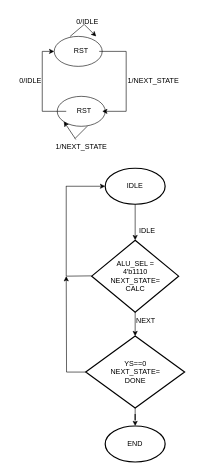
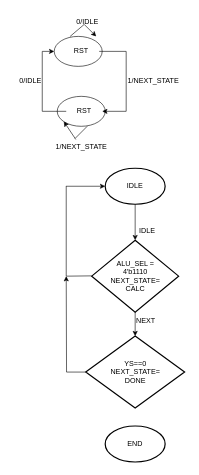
(135, 417) -> none
